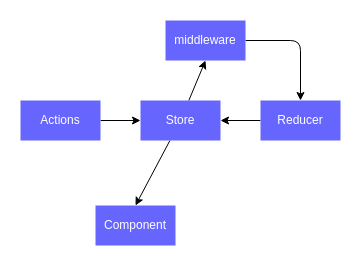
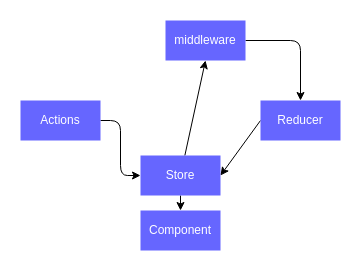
(181, 121) -> (181, 176)
(136, 226) -> (181, 231)
